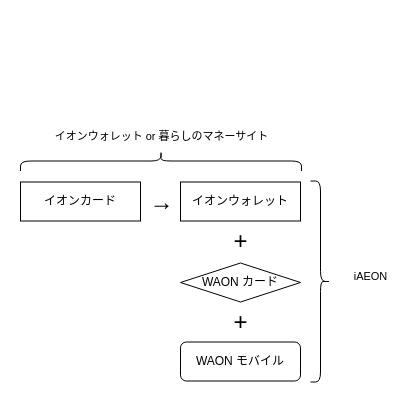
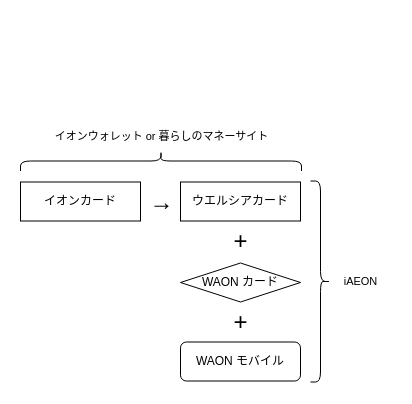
(241, 202) -> (241, 202)
(371, 277) -> (361, 282)
